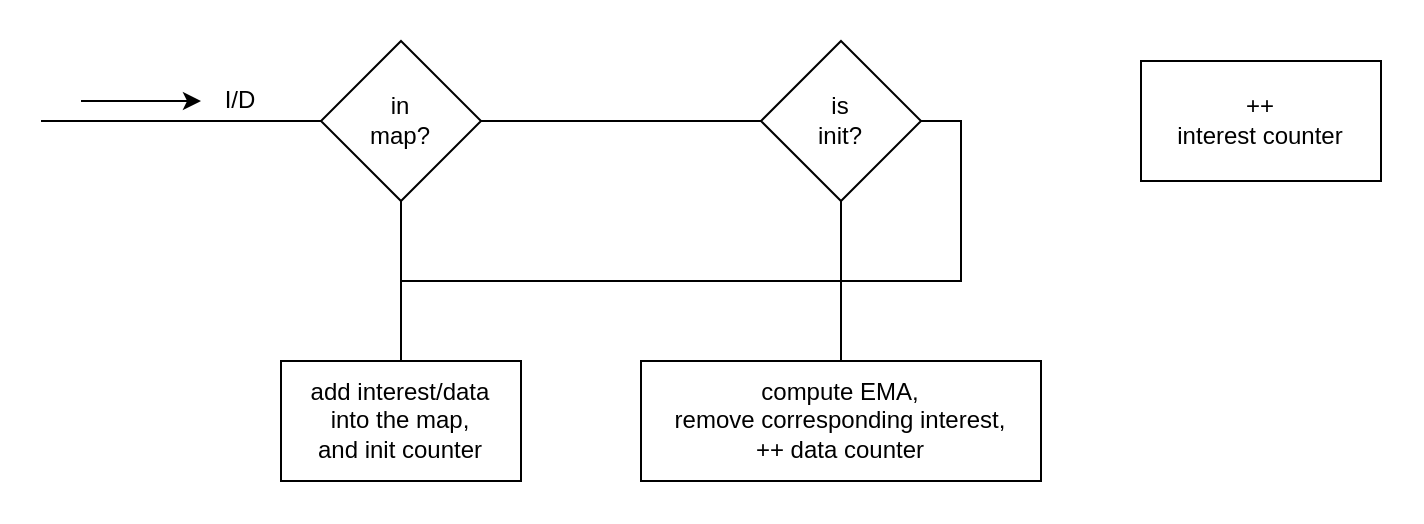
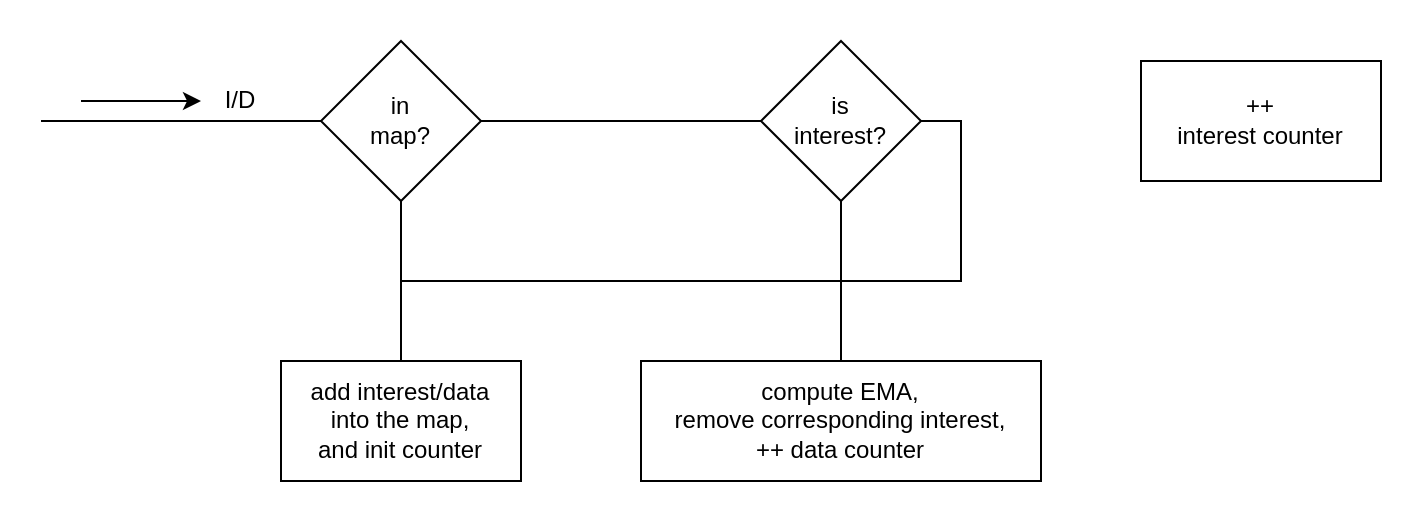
(841, 121) -> (841, 121)
